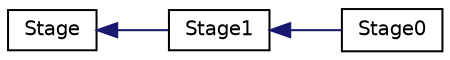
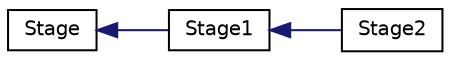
(392, 30) -> (392, 30)
